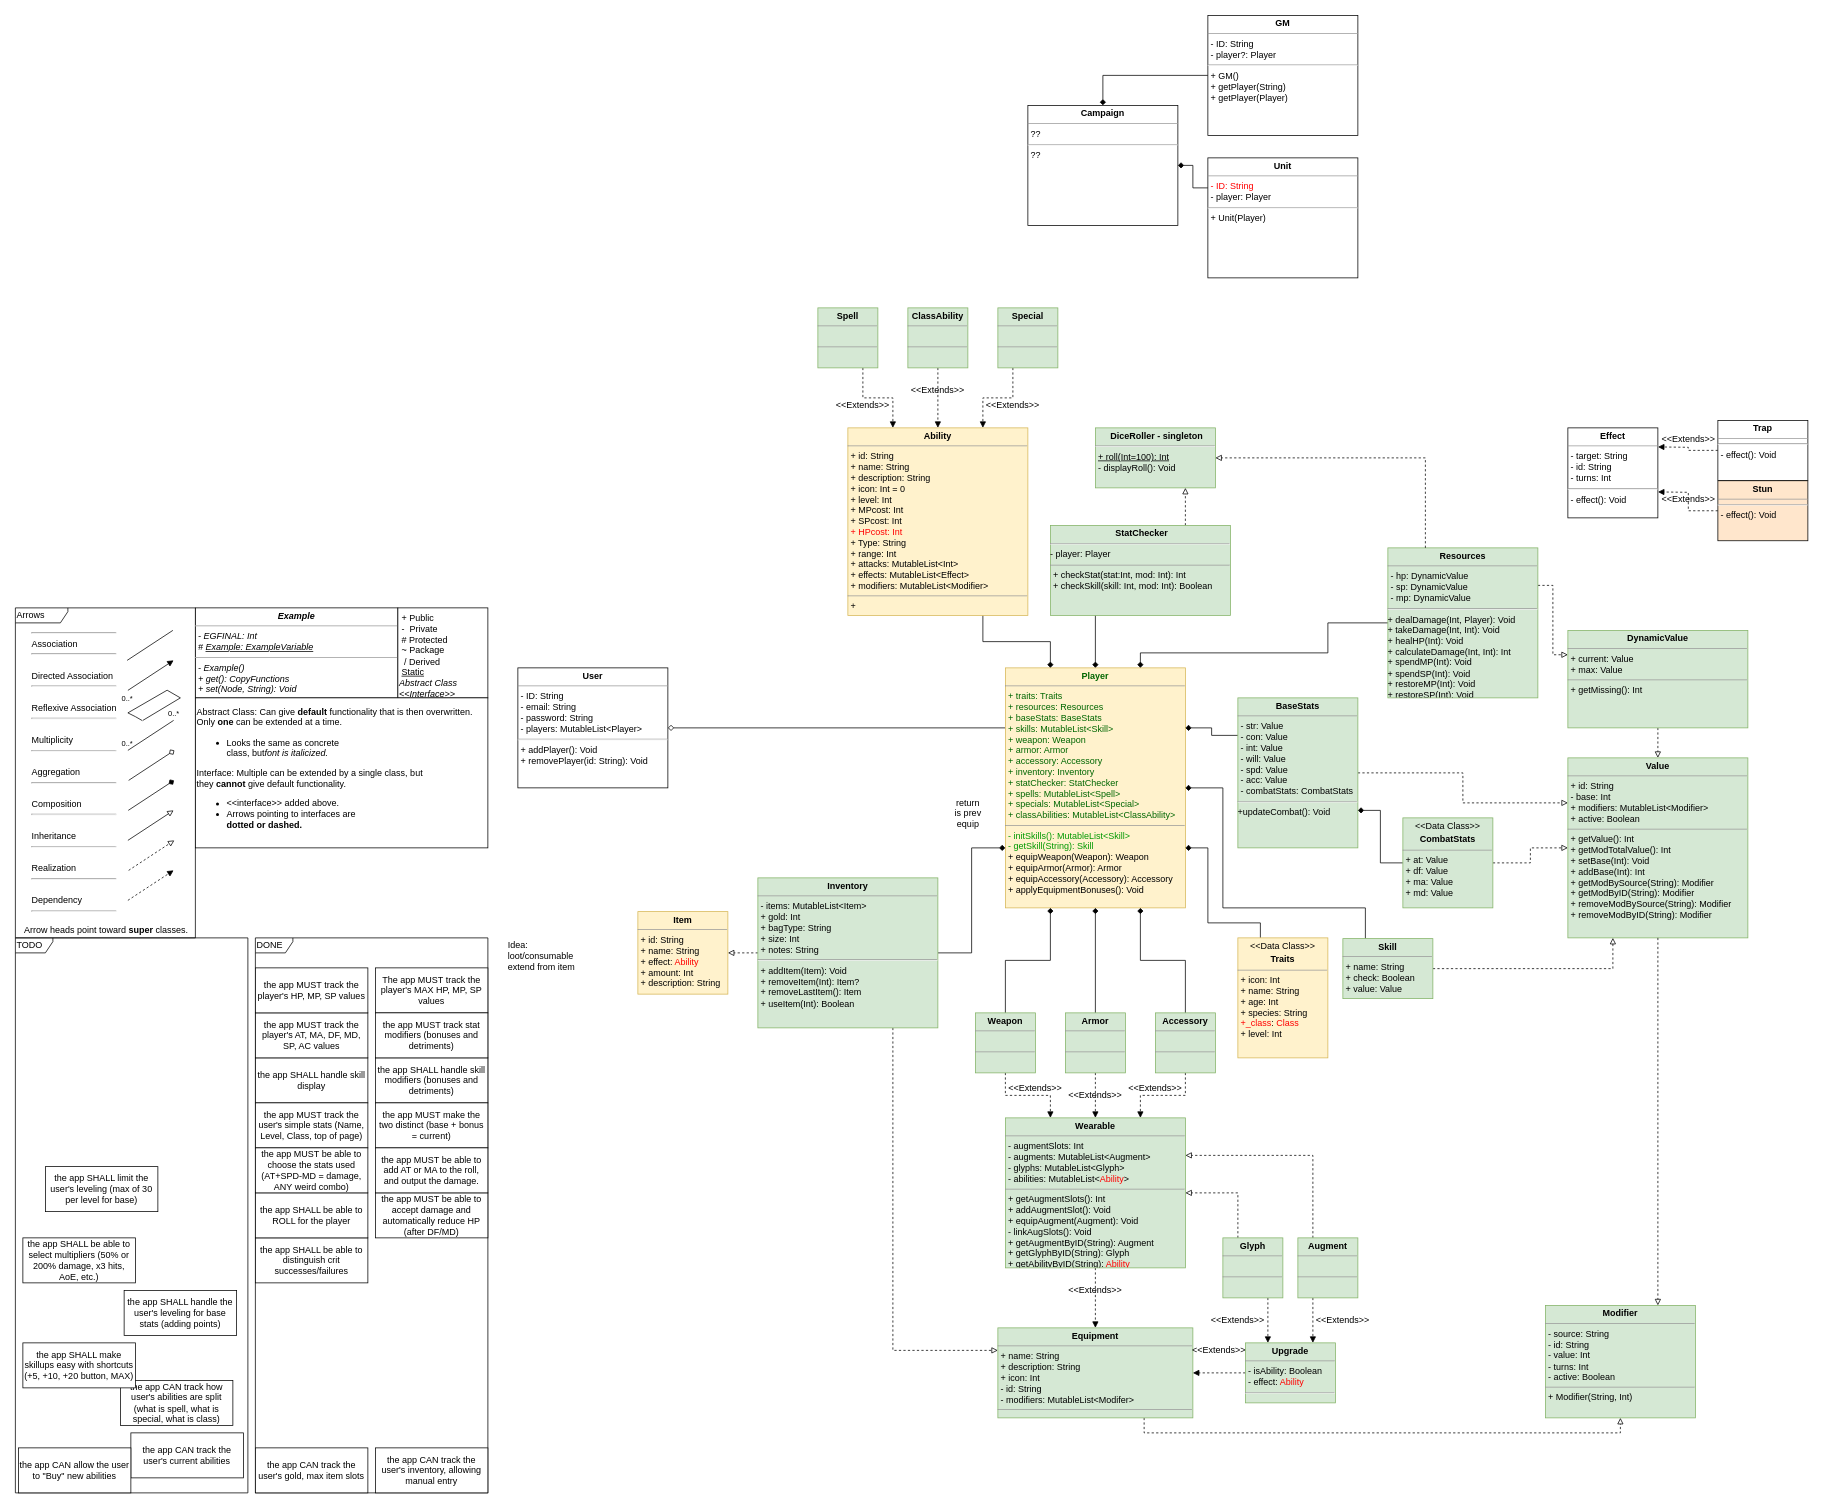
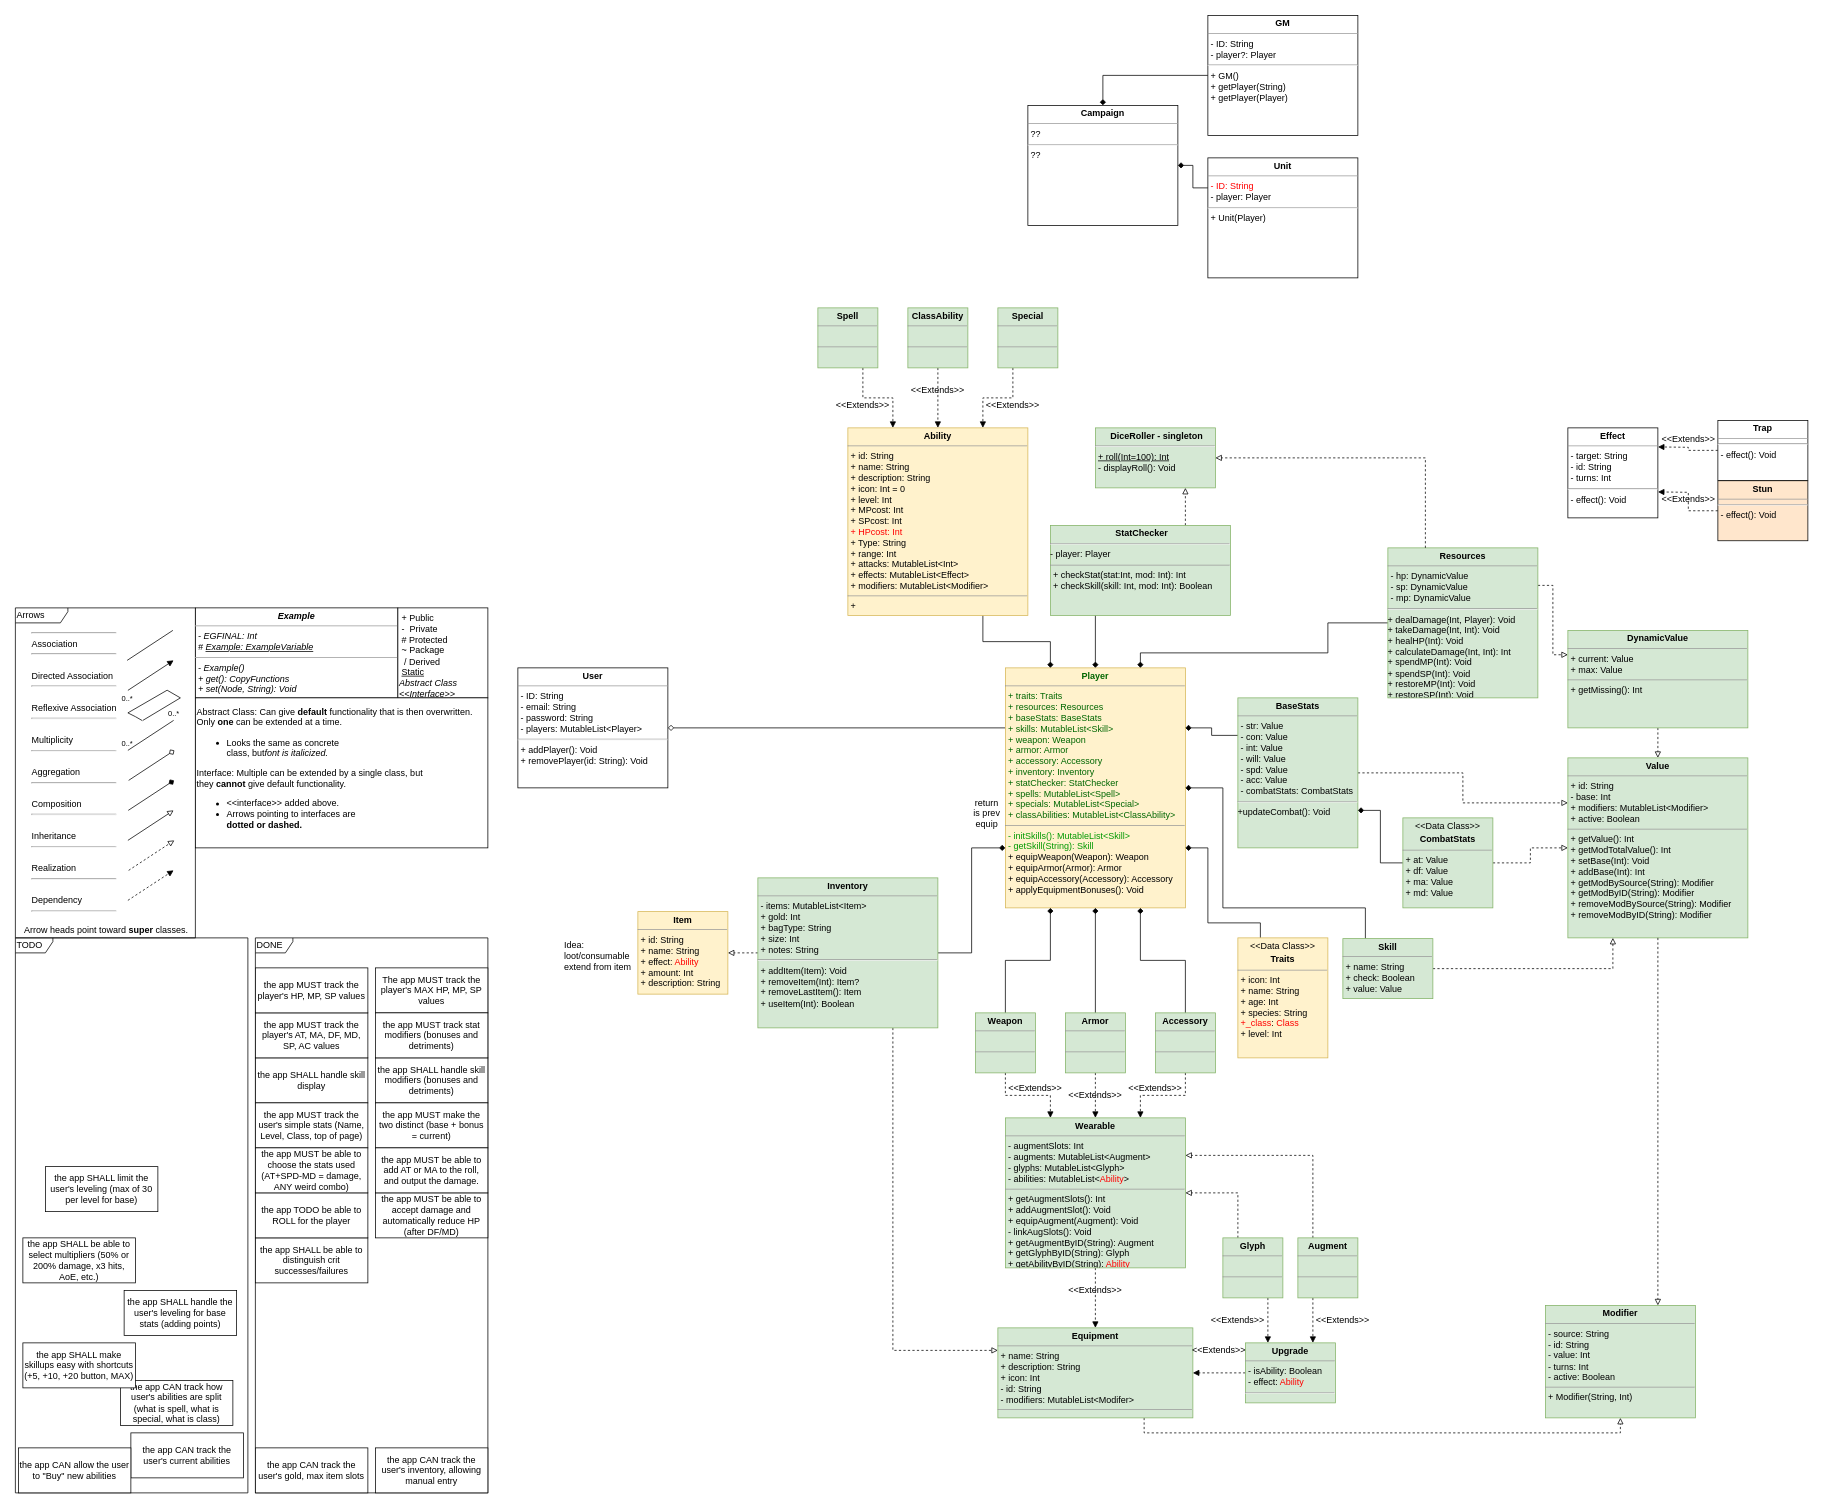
(968, 810) -> (986, 810)
(544, 953) -> (600, 953)
(312, 1215) -> (312, 1215)
